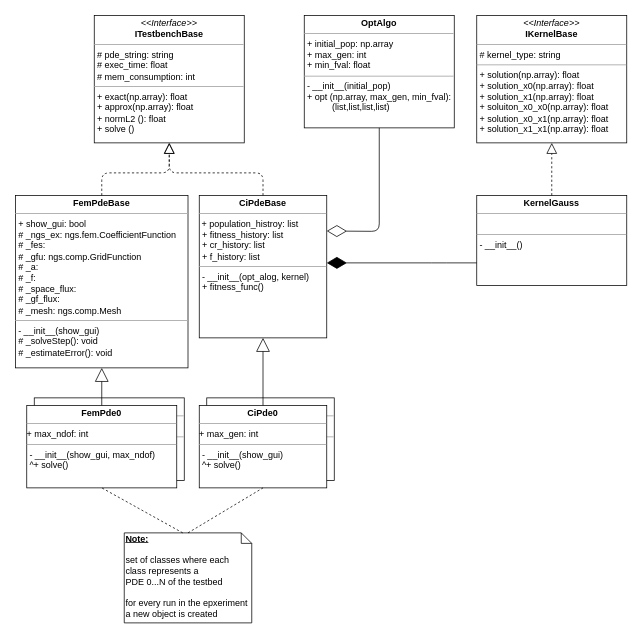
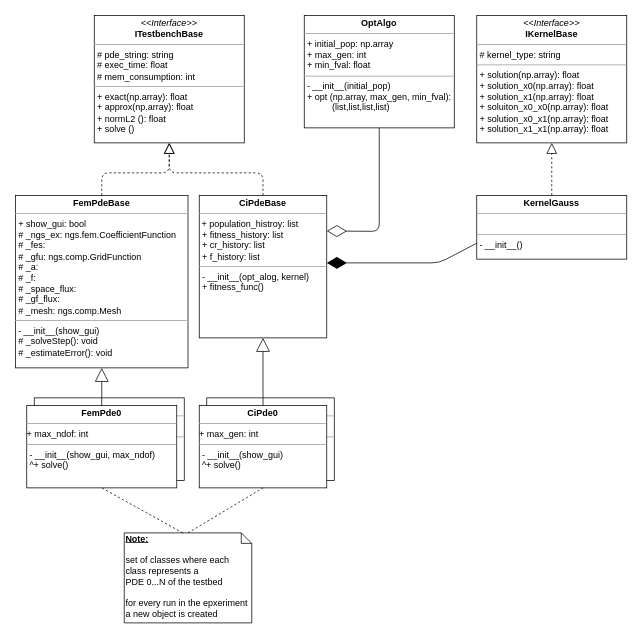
(552, 240) -> (552, 227)
